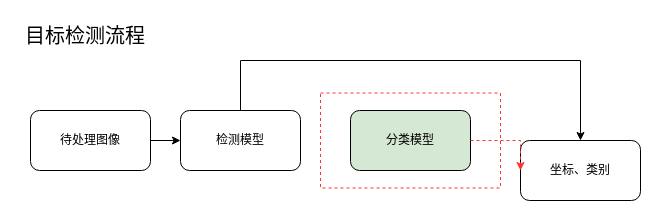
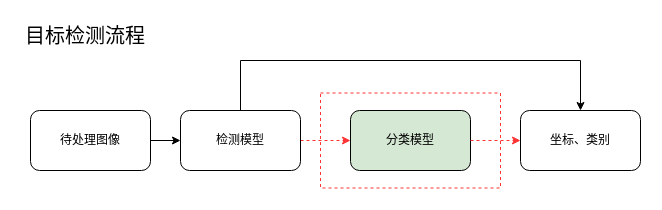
none -> (322, 141)
(581, 171) -> (581, 141)
